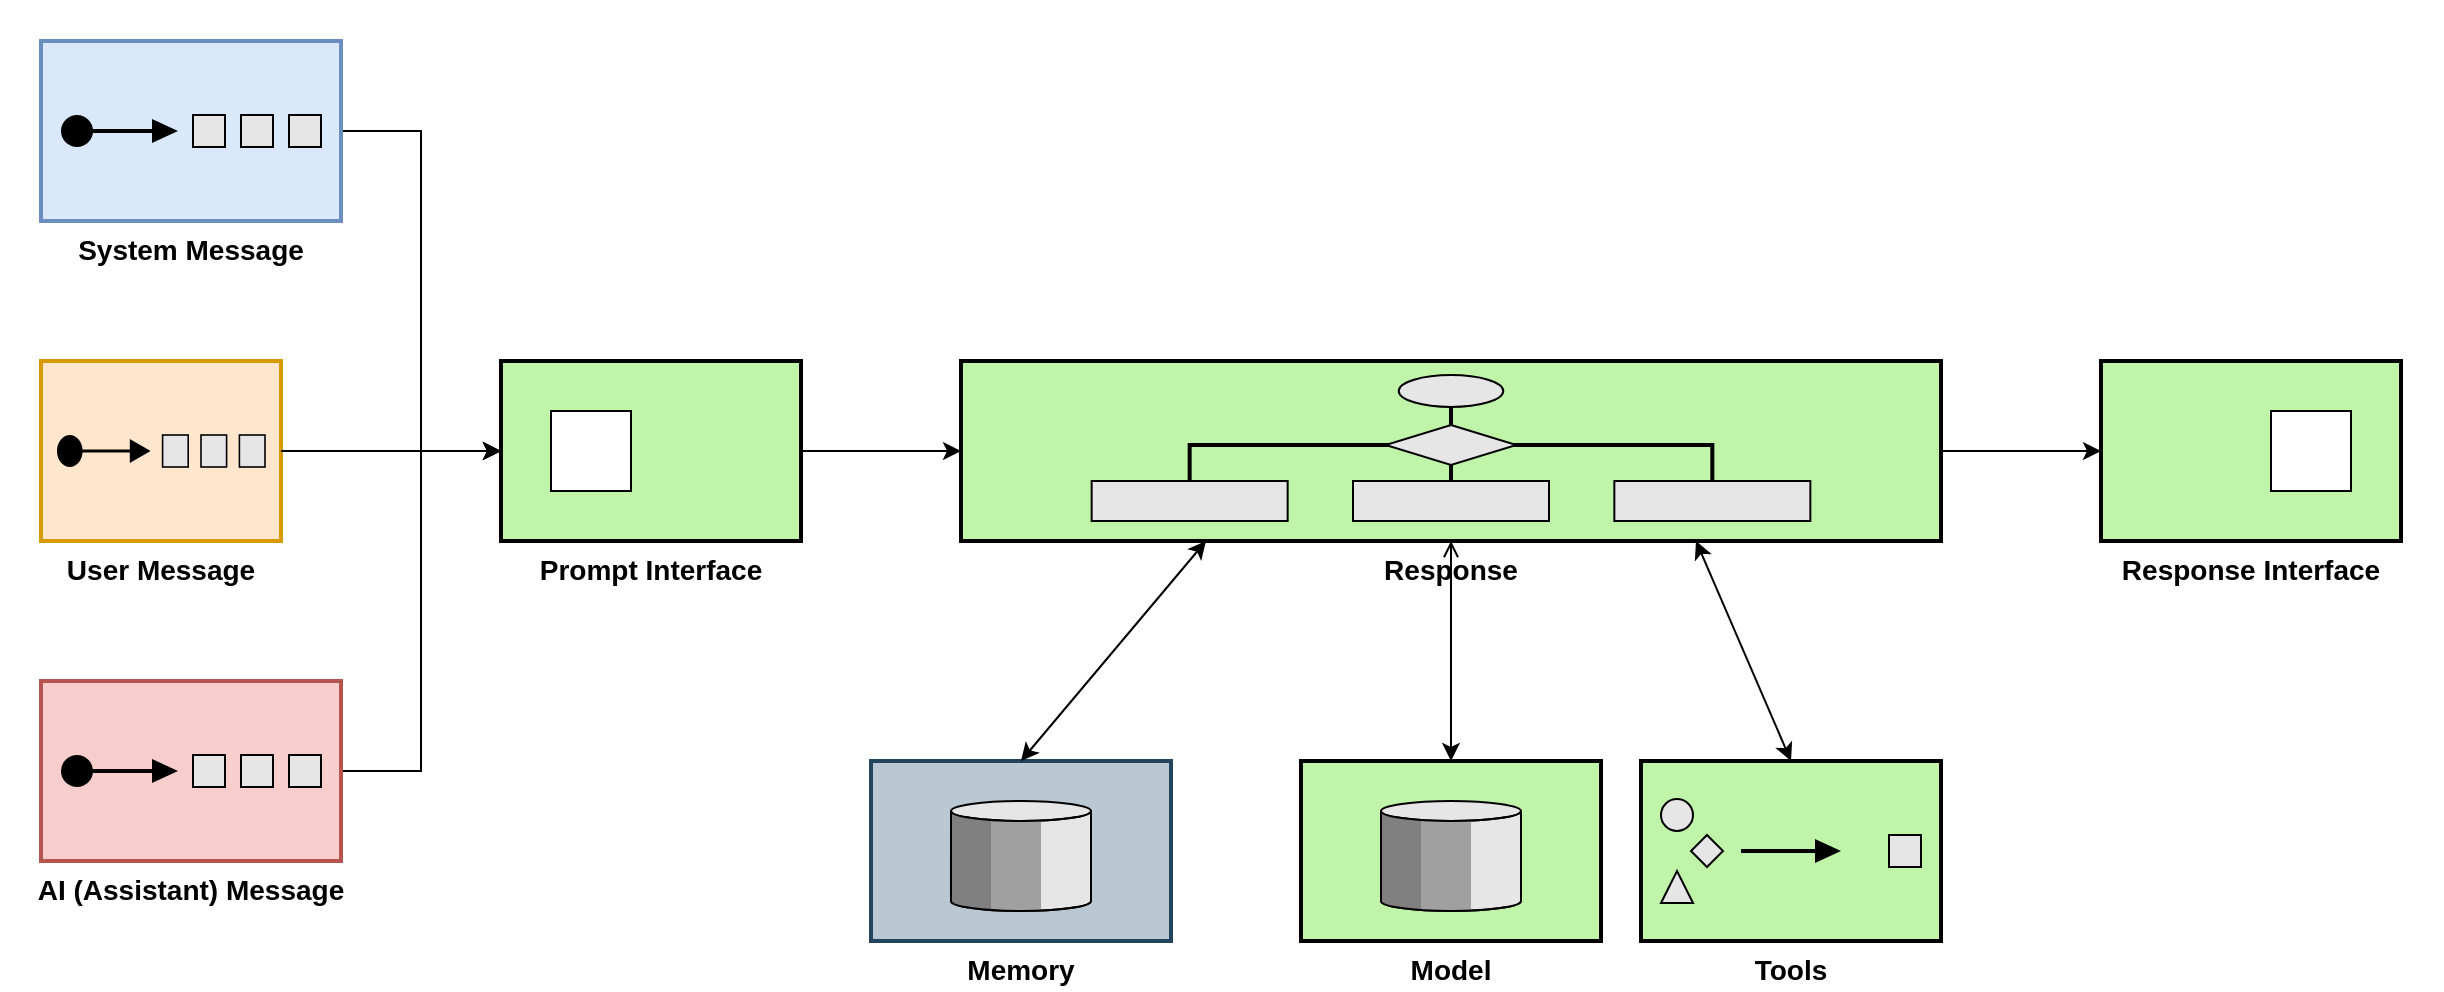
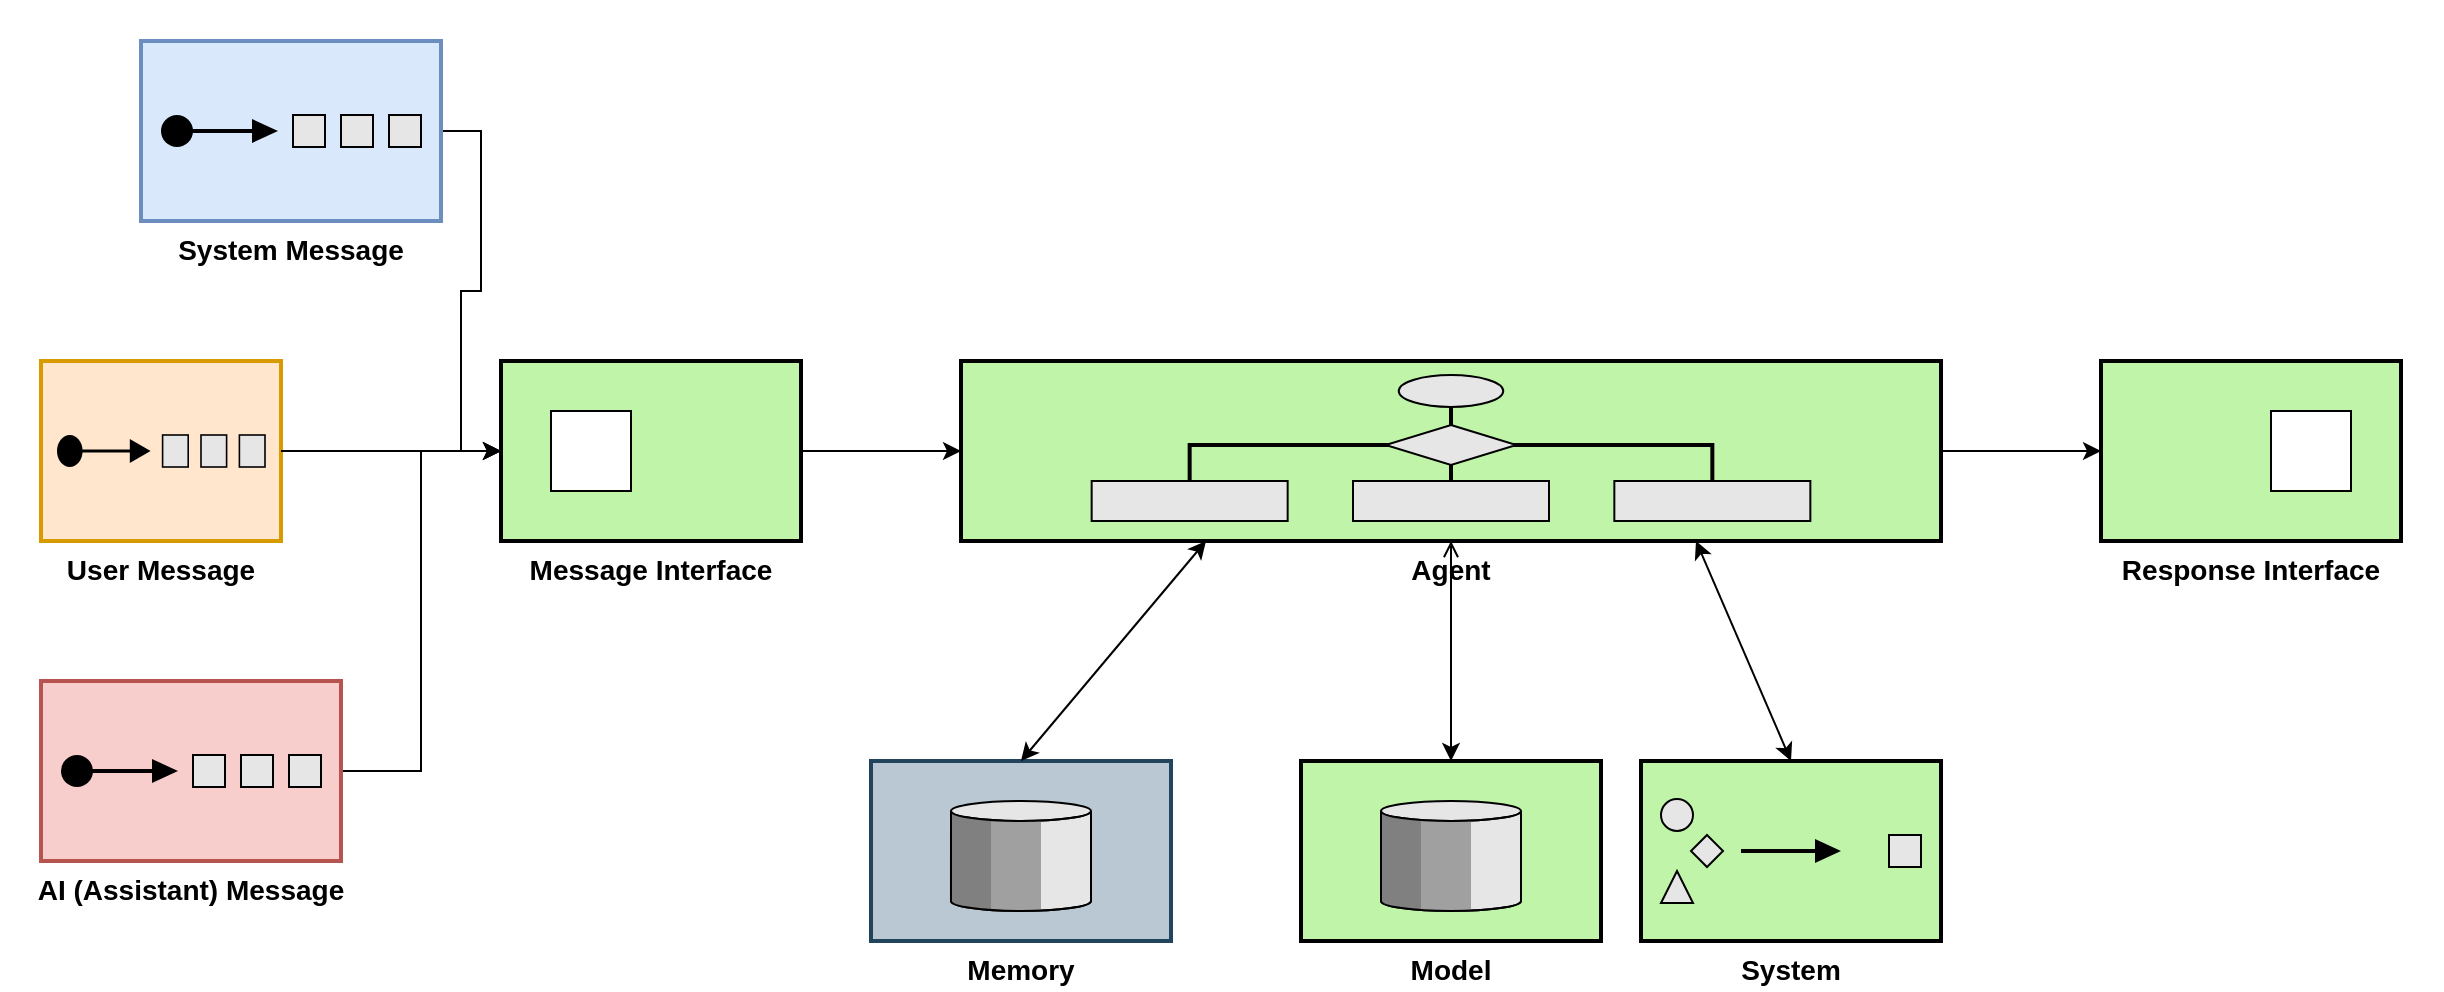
(191, 131) -> (291, 131)
(652, 565) -> (652, 565)
(1452, 565) -> (1452, 565)
(1792, 965) -> (1792, 965)
